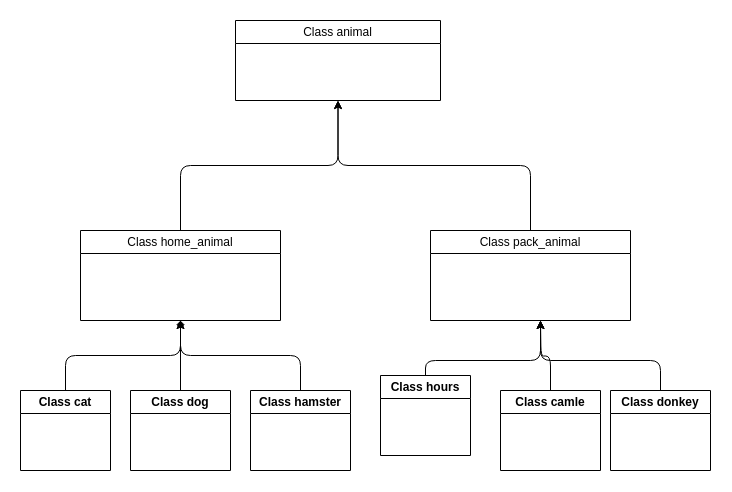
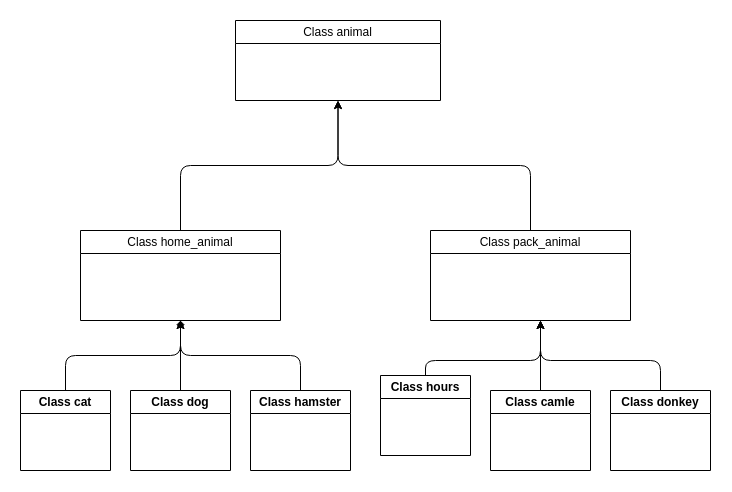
(551, 431) -> (541, 431)
